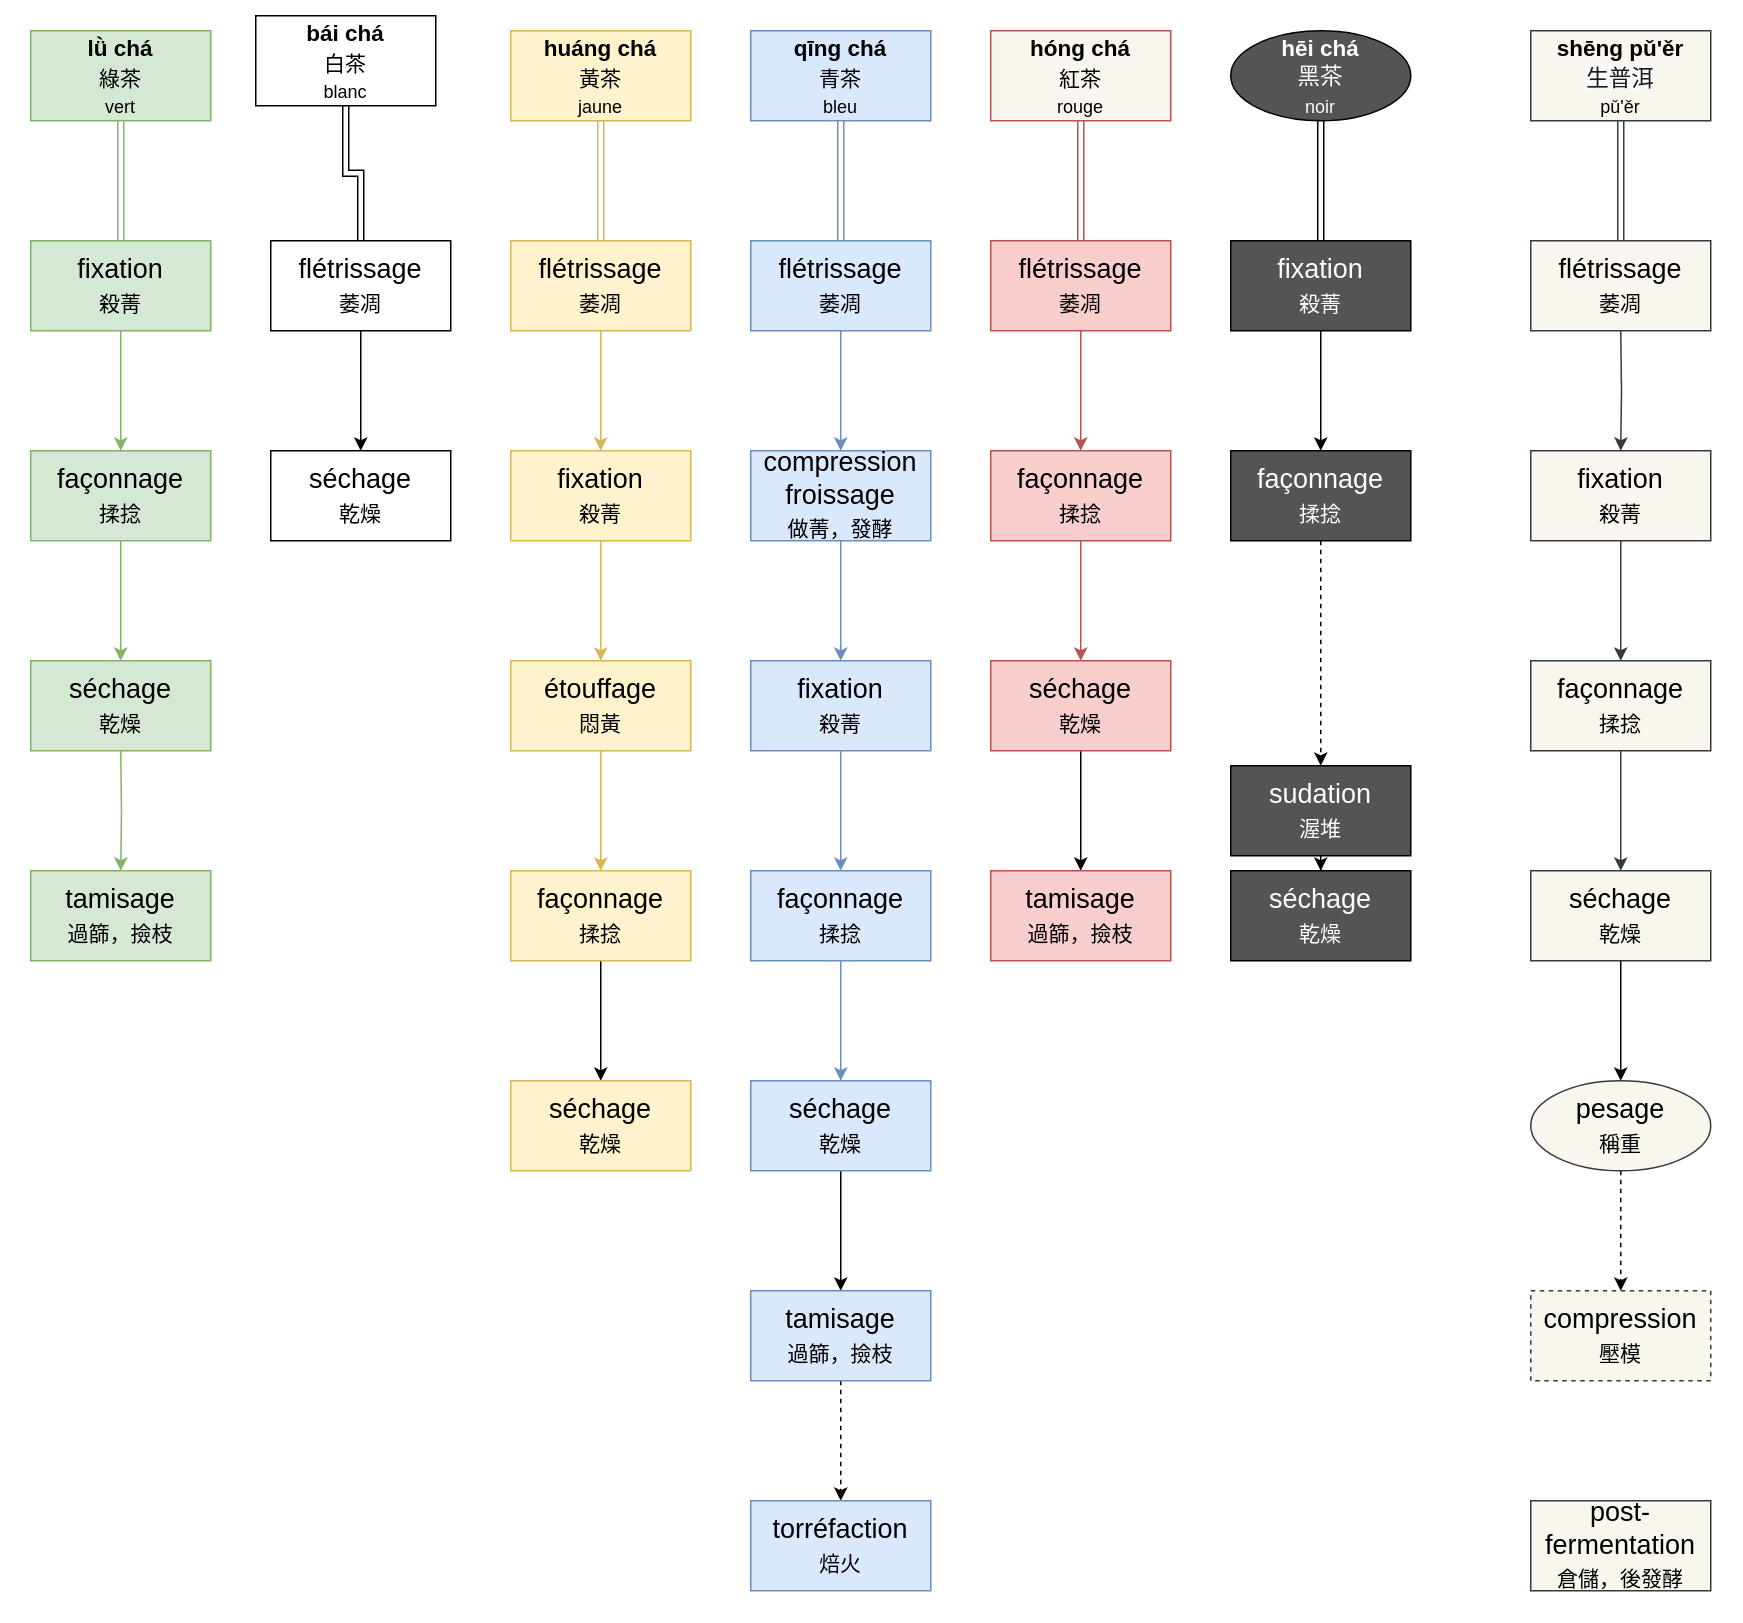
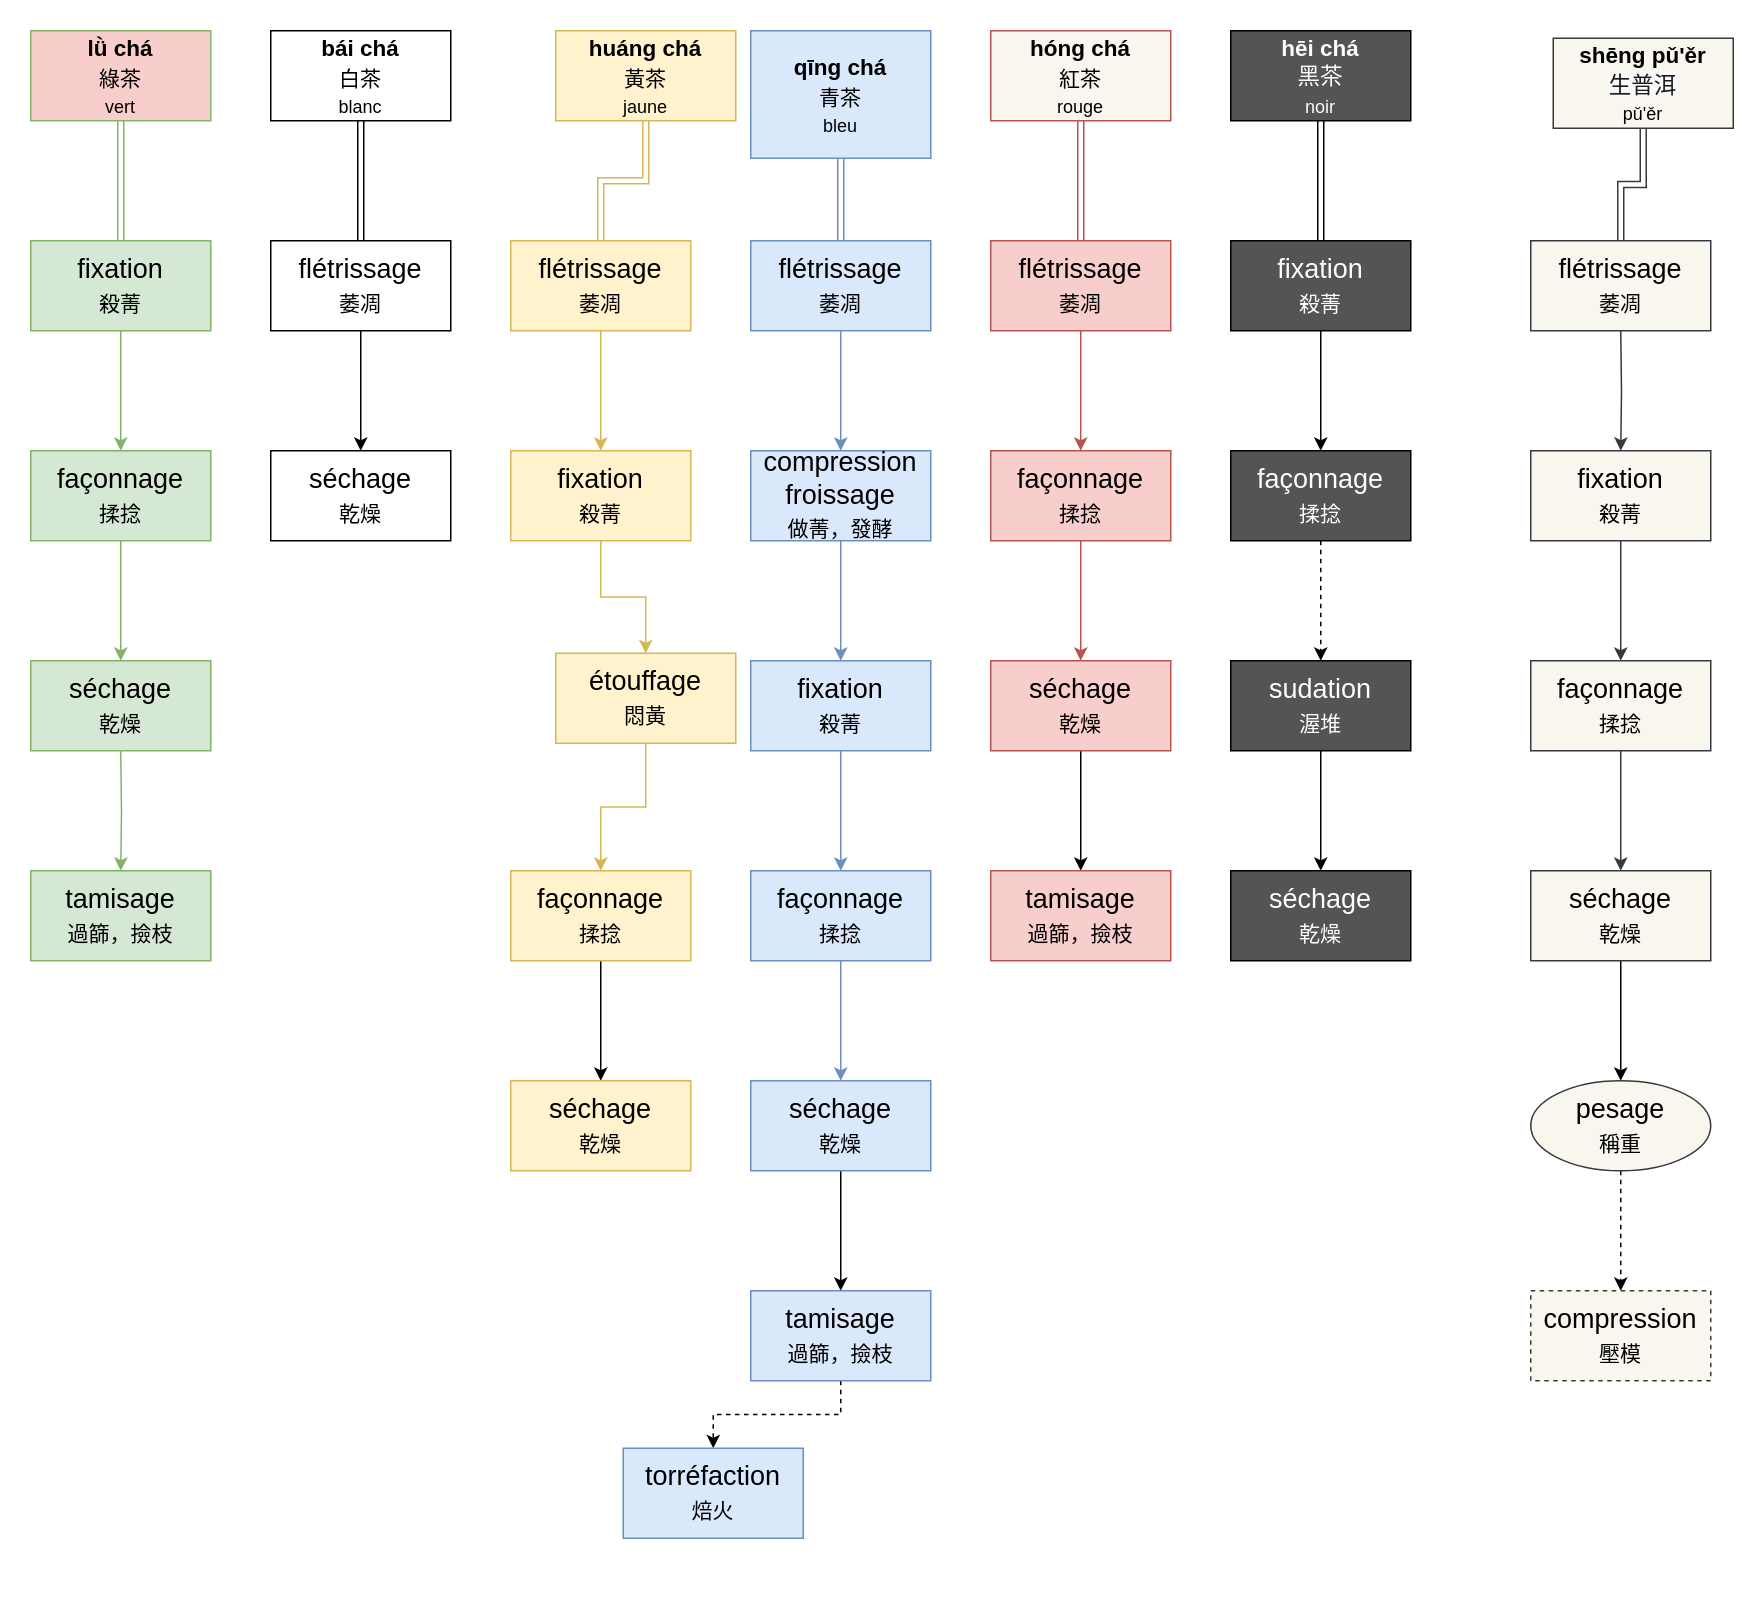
(346, 61) -> (361, 76)
(121, 76) -> (121, 76)
(601, 76) -> (646, 76)
(841, 76) -> (841, 95)
(1321, 76) -> (1321, 76)
(1621, 76) -> (1643, 83)
(601, 706) -> (646, 698)
(1321, 811) -> (1321, 706)
(841, 1546) -> (713, 1493)
(1621, 1546) -> none
